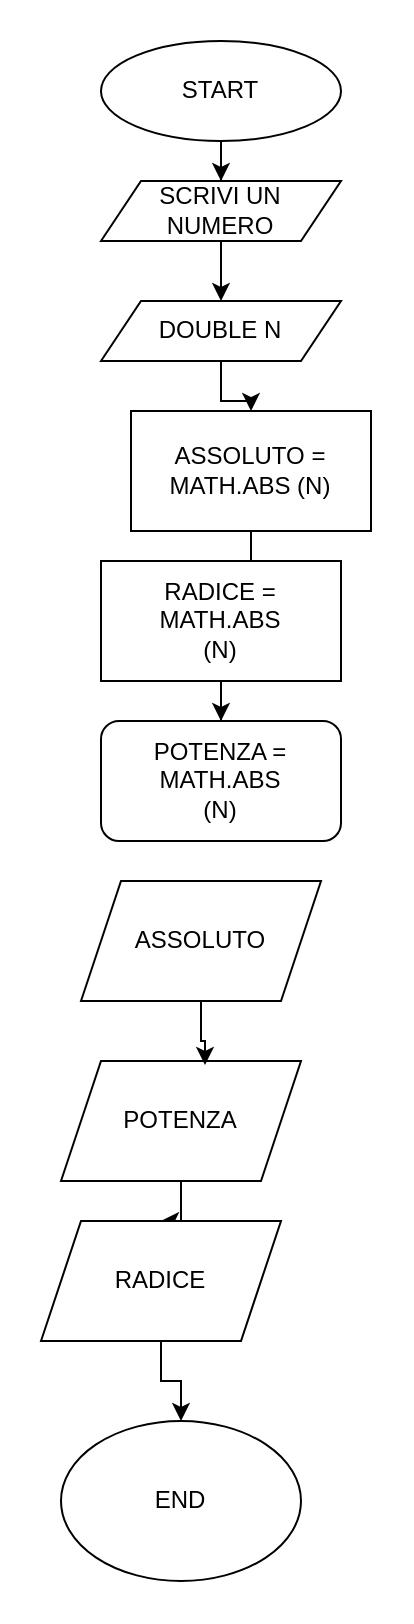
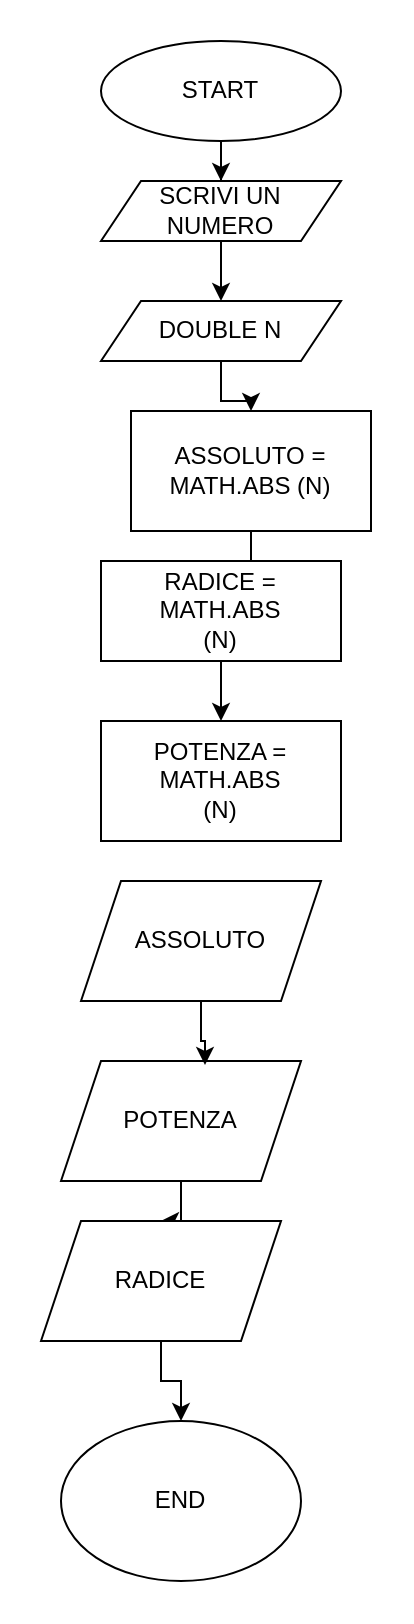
(221, 621) -> (221, 611)
(221, 781) -> (221, 781)
